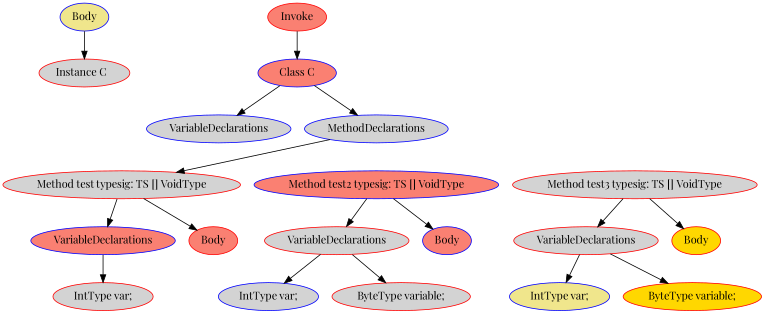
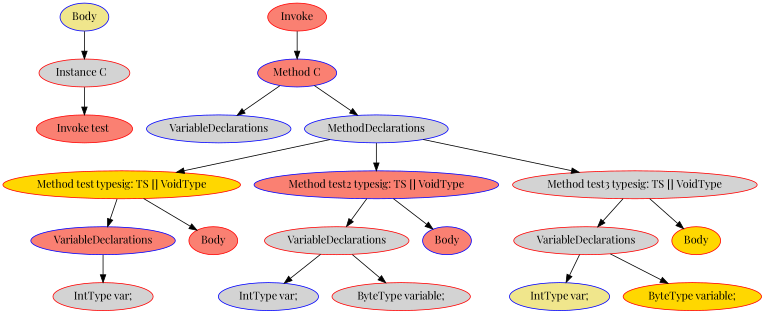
(297, 73) -> (297, 73)
none -> (84, 129)
none -> (376, 153)
none -> (497, 155)
(122, 185) -> (122, 185)
